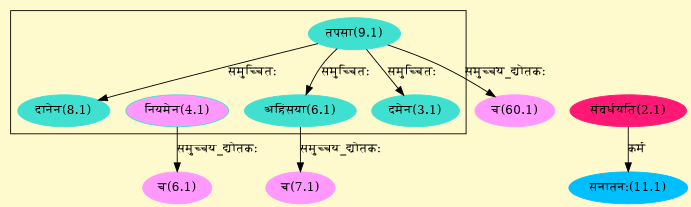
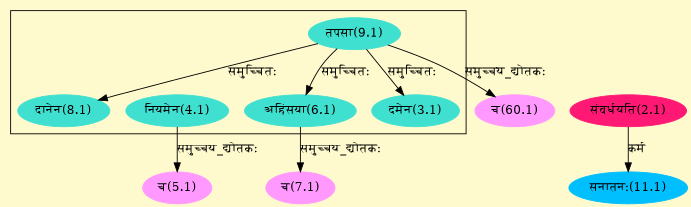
(177, 111) -> (177, 111)
(177, 188) -> (177, 188)
